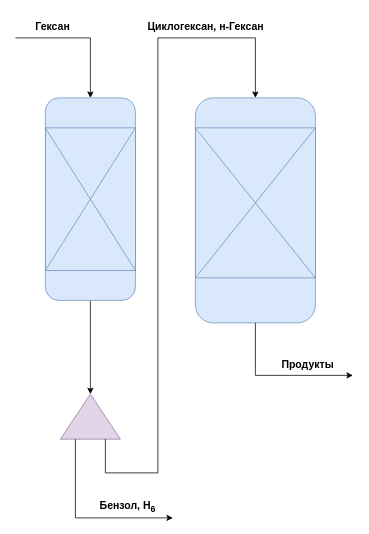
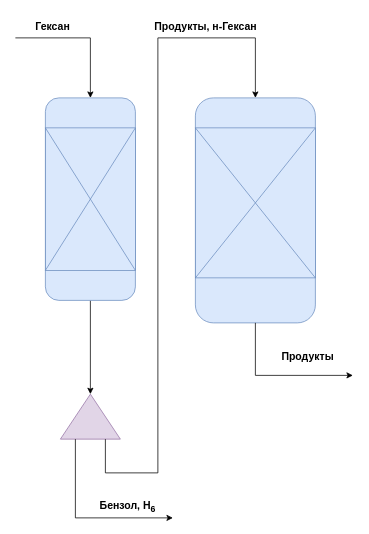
(206, 27) -> (206, 27)
(308, 364) -> (308, 357)
